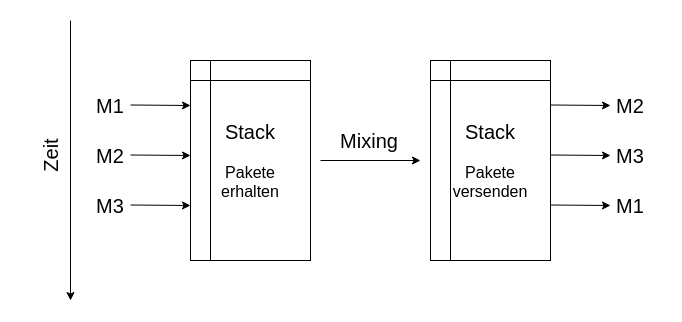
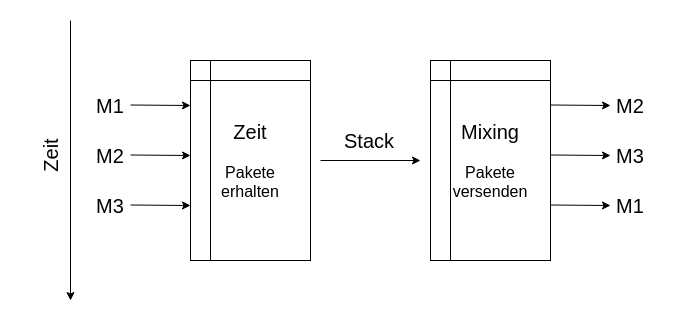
(370, 141) -> (370, 141)
(251, 161) -> (251, 161)
(491, 161) -> (491, 161)
